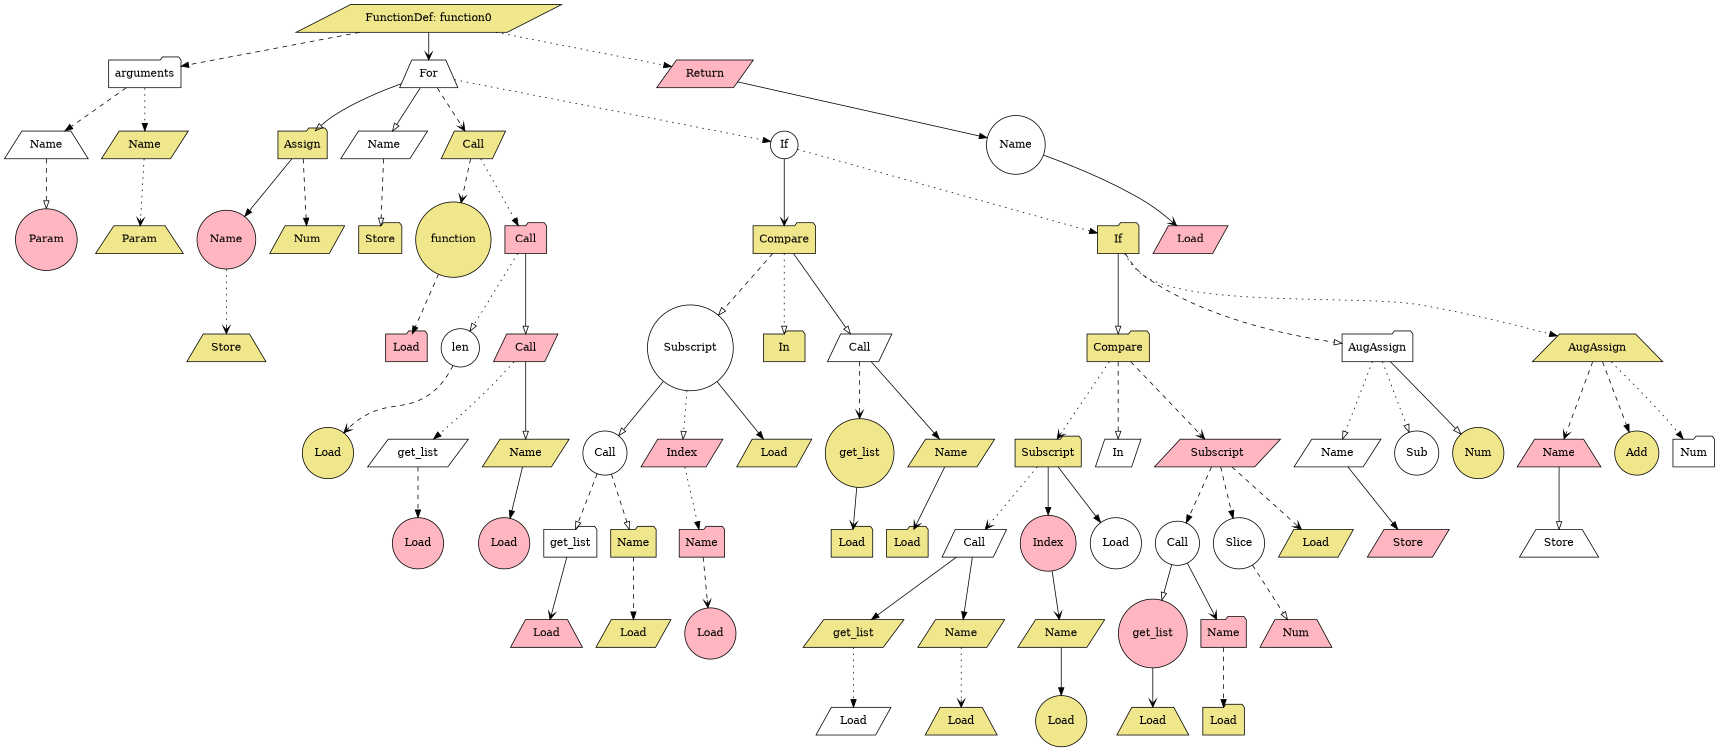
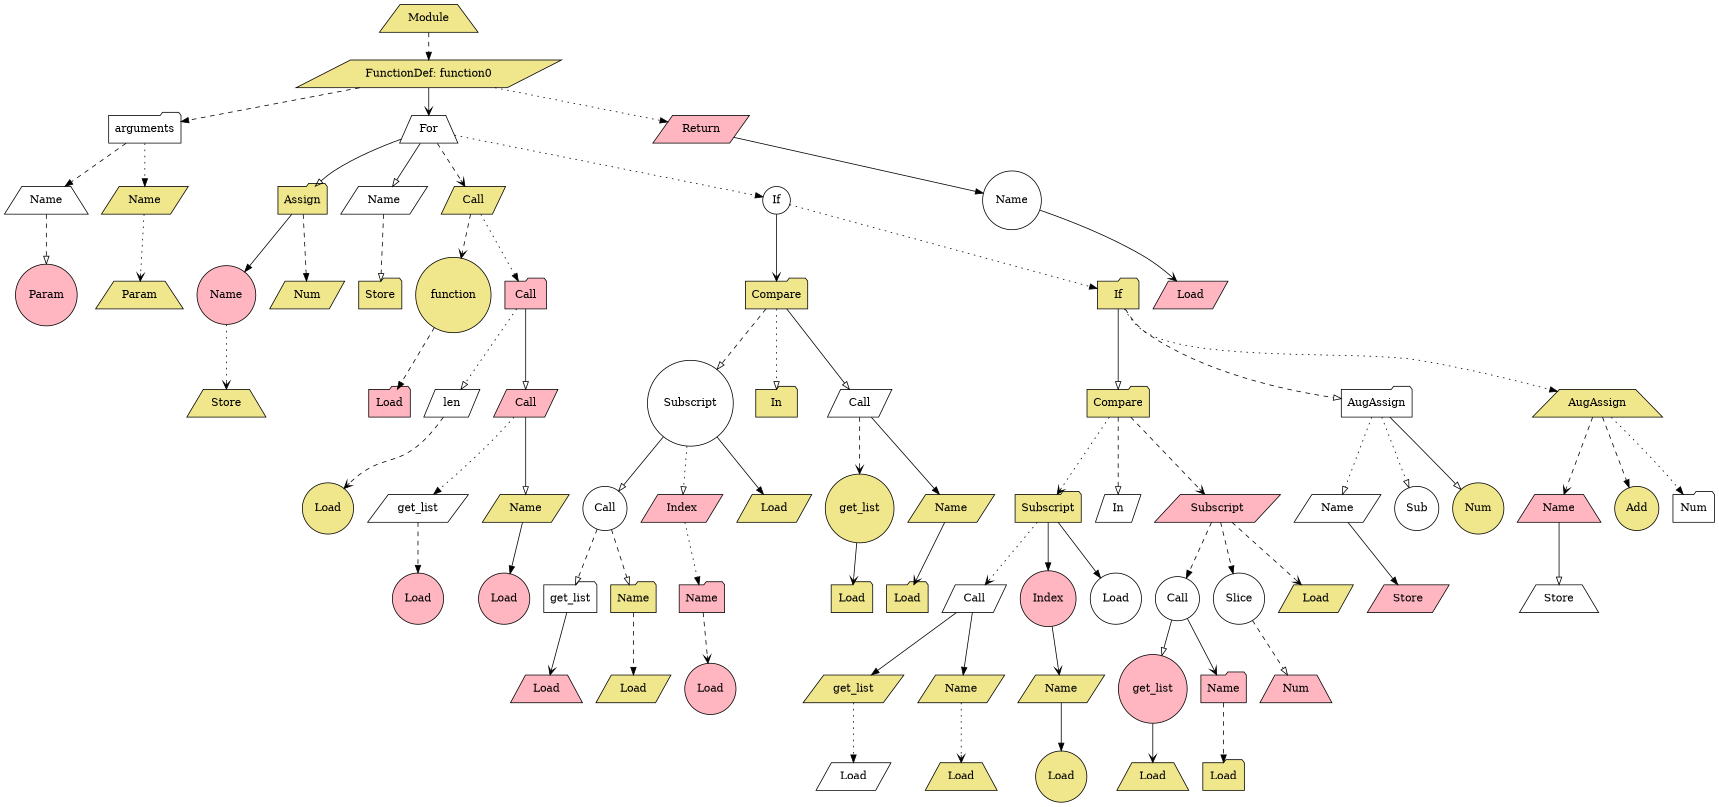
none -> (429, 18)
(460, 348) -> (452, 403)
